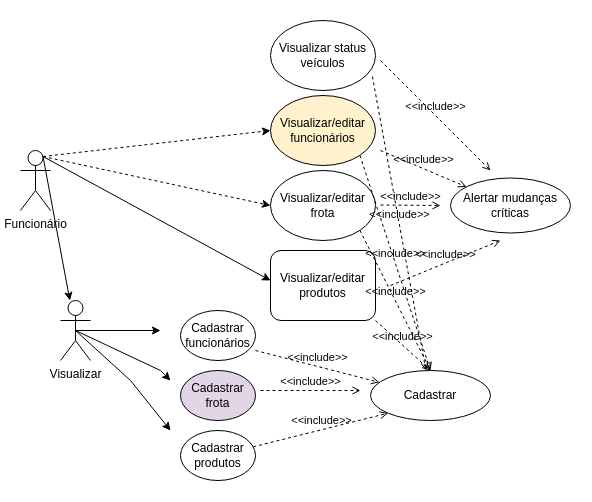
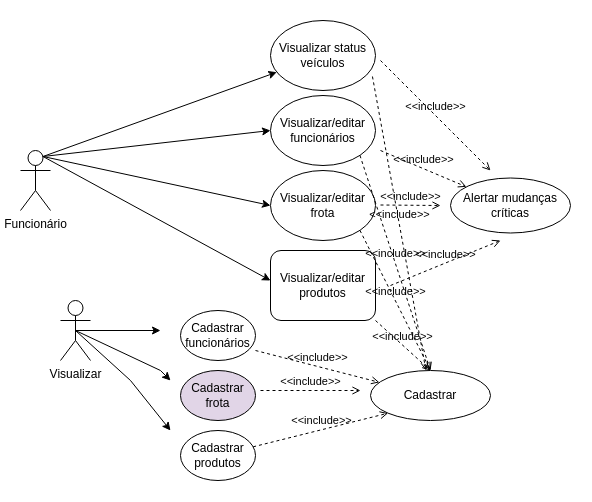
(323, 131) -> (323, 131)
(157, 144) -> (157, 144)
(155, 181) -> (155, 181)
(56, 226) -> (160, 114)
